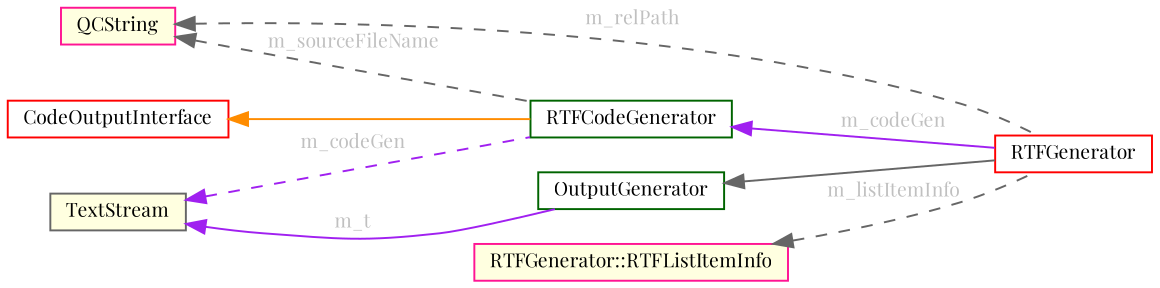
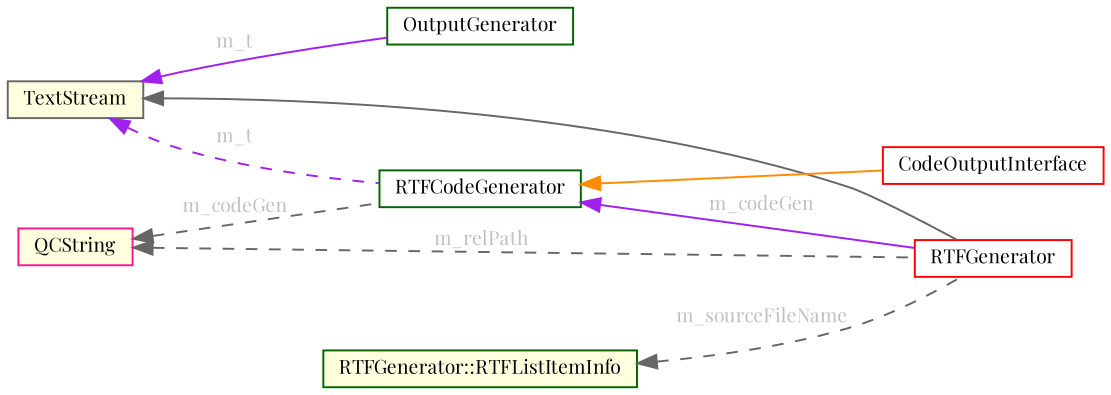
(351, 43) -> (233, 207)
(389, 119) -> (741, 177)
(351, 143) -> (233, 137)
(869, 171) -> (569, 126)
(892, 192) -> (760, 318)
(631, 262) -> (480, 369)
